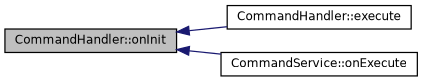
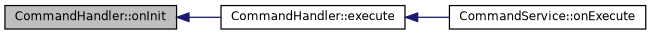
(205, 52) -> (434, 17)
